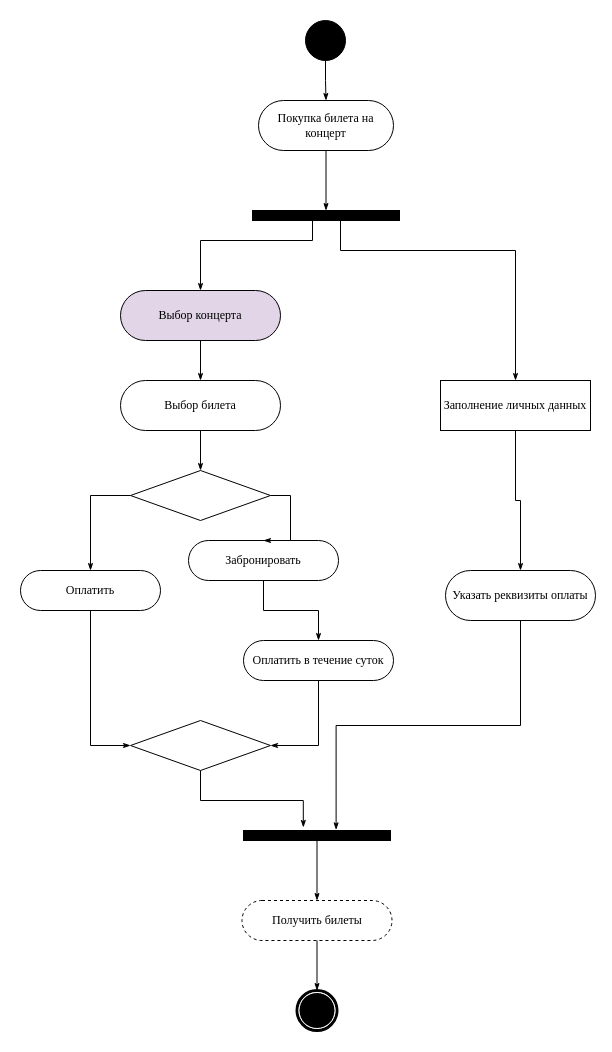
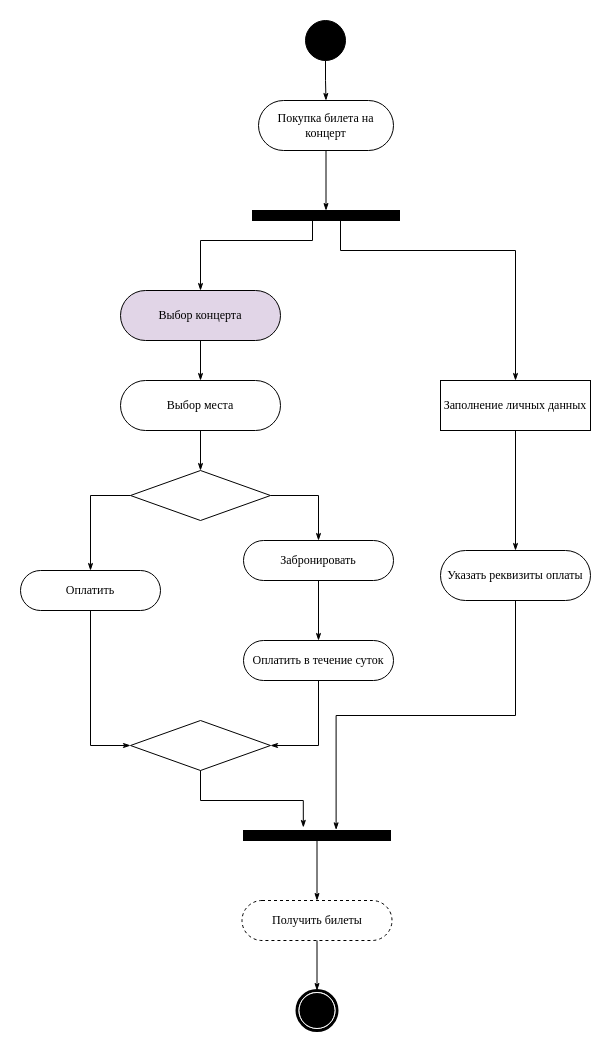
(201, 406) -> (201, 406)
(264, 561) -> (319, 561)
(521, 596) -> (516, 576)
